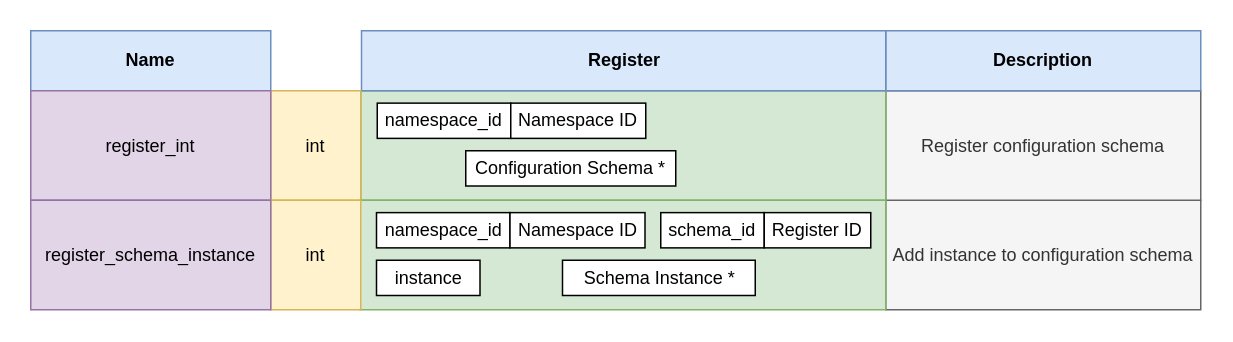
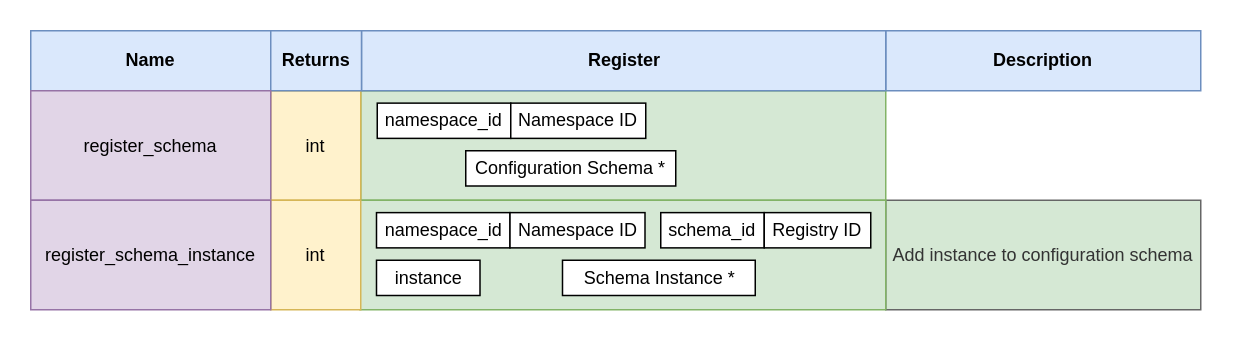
none -> (316, 61)
(151, 146) -> (151, 146)
(1043, 146) -> none
(818, 230) -> (818, 230)
(1043, 255) -> (1043, 255)
